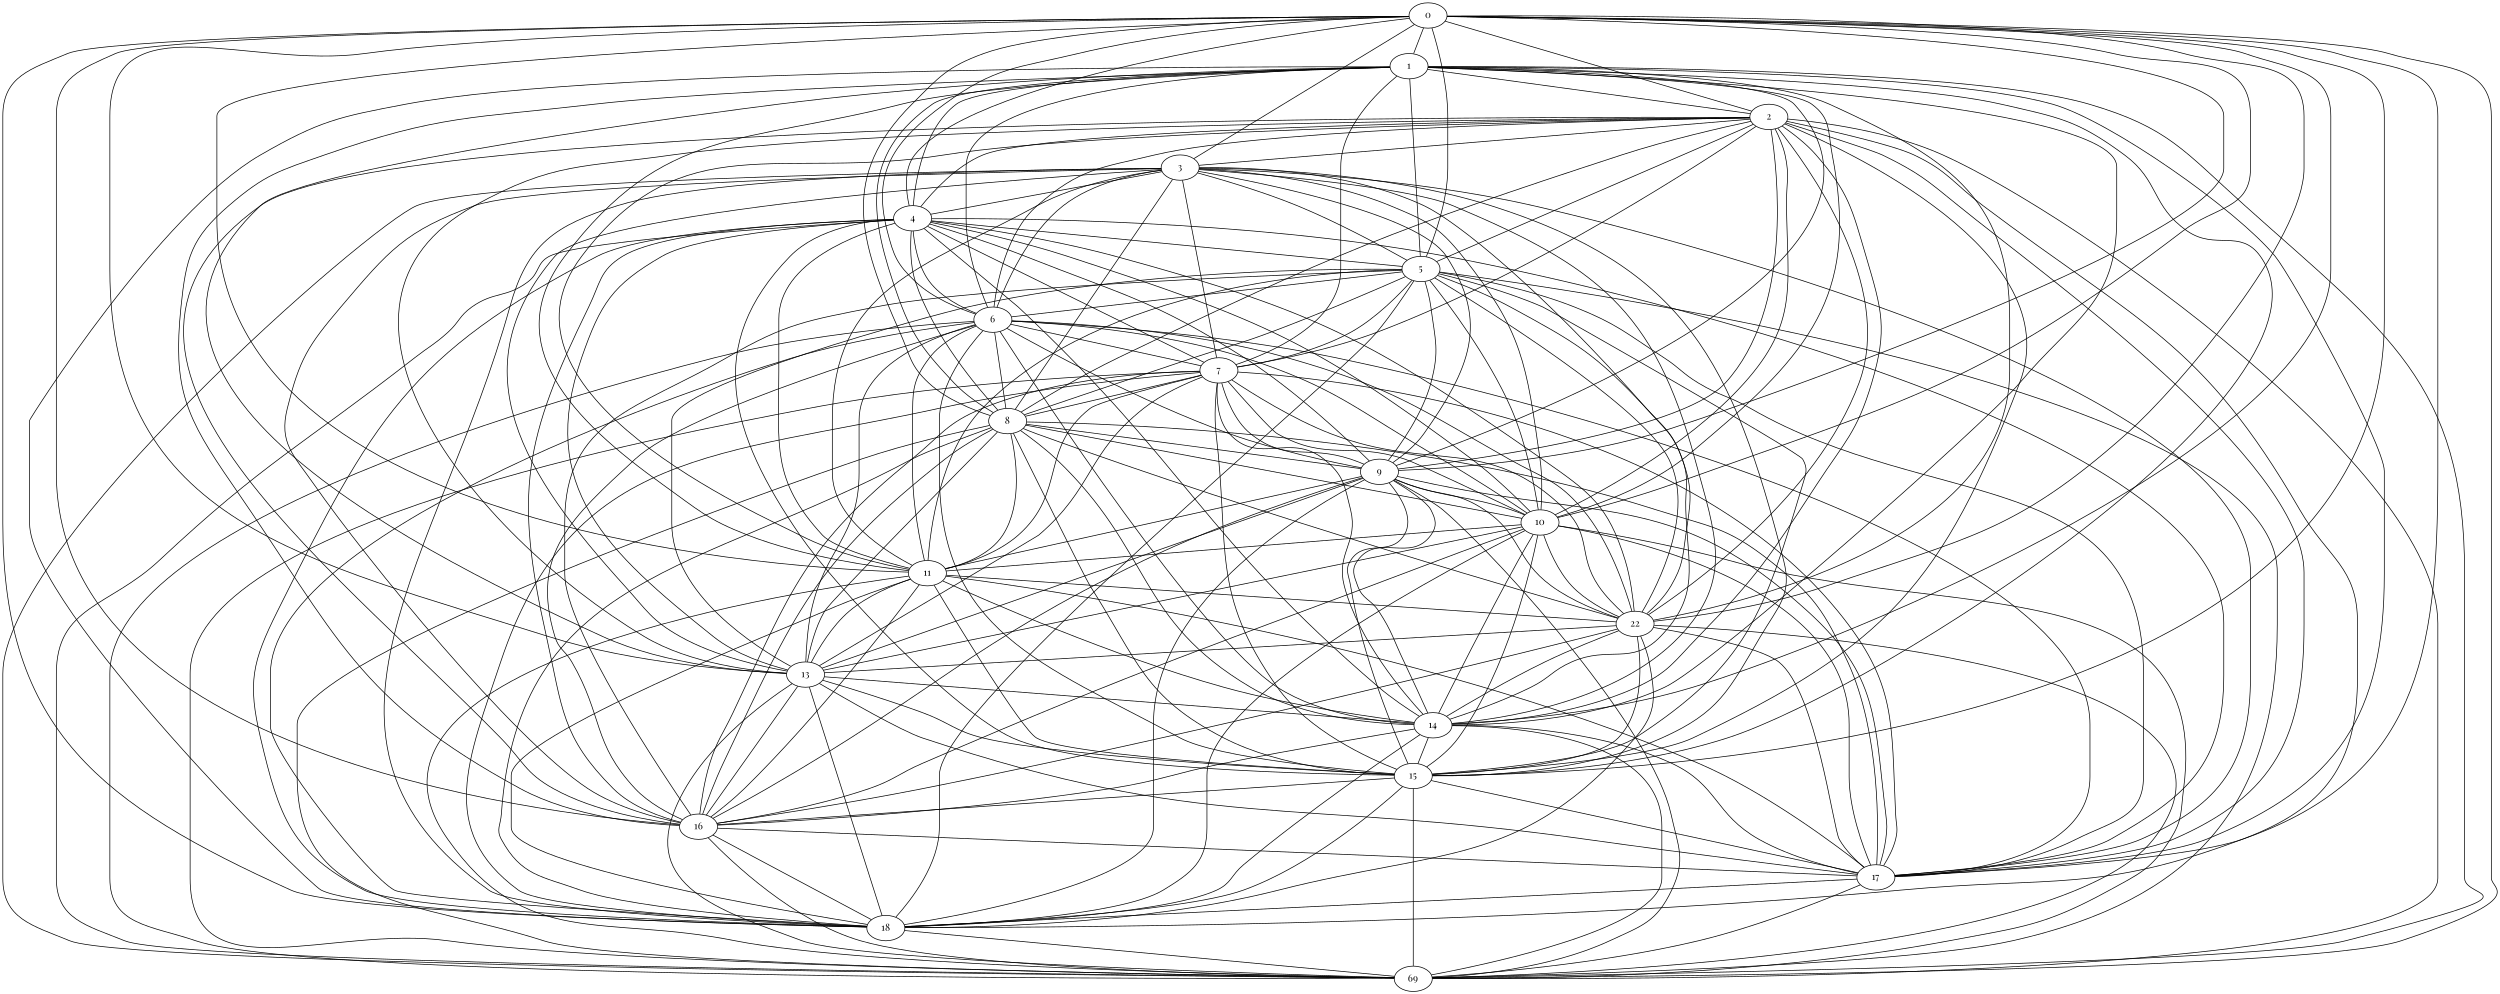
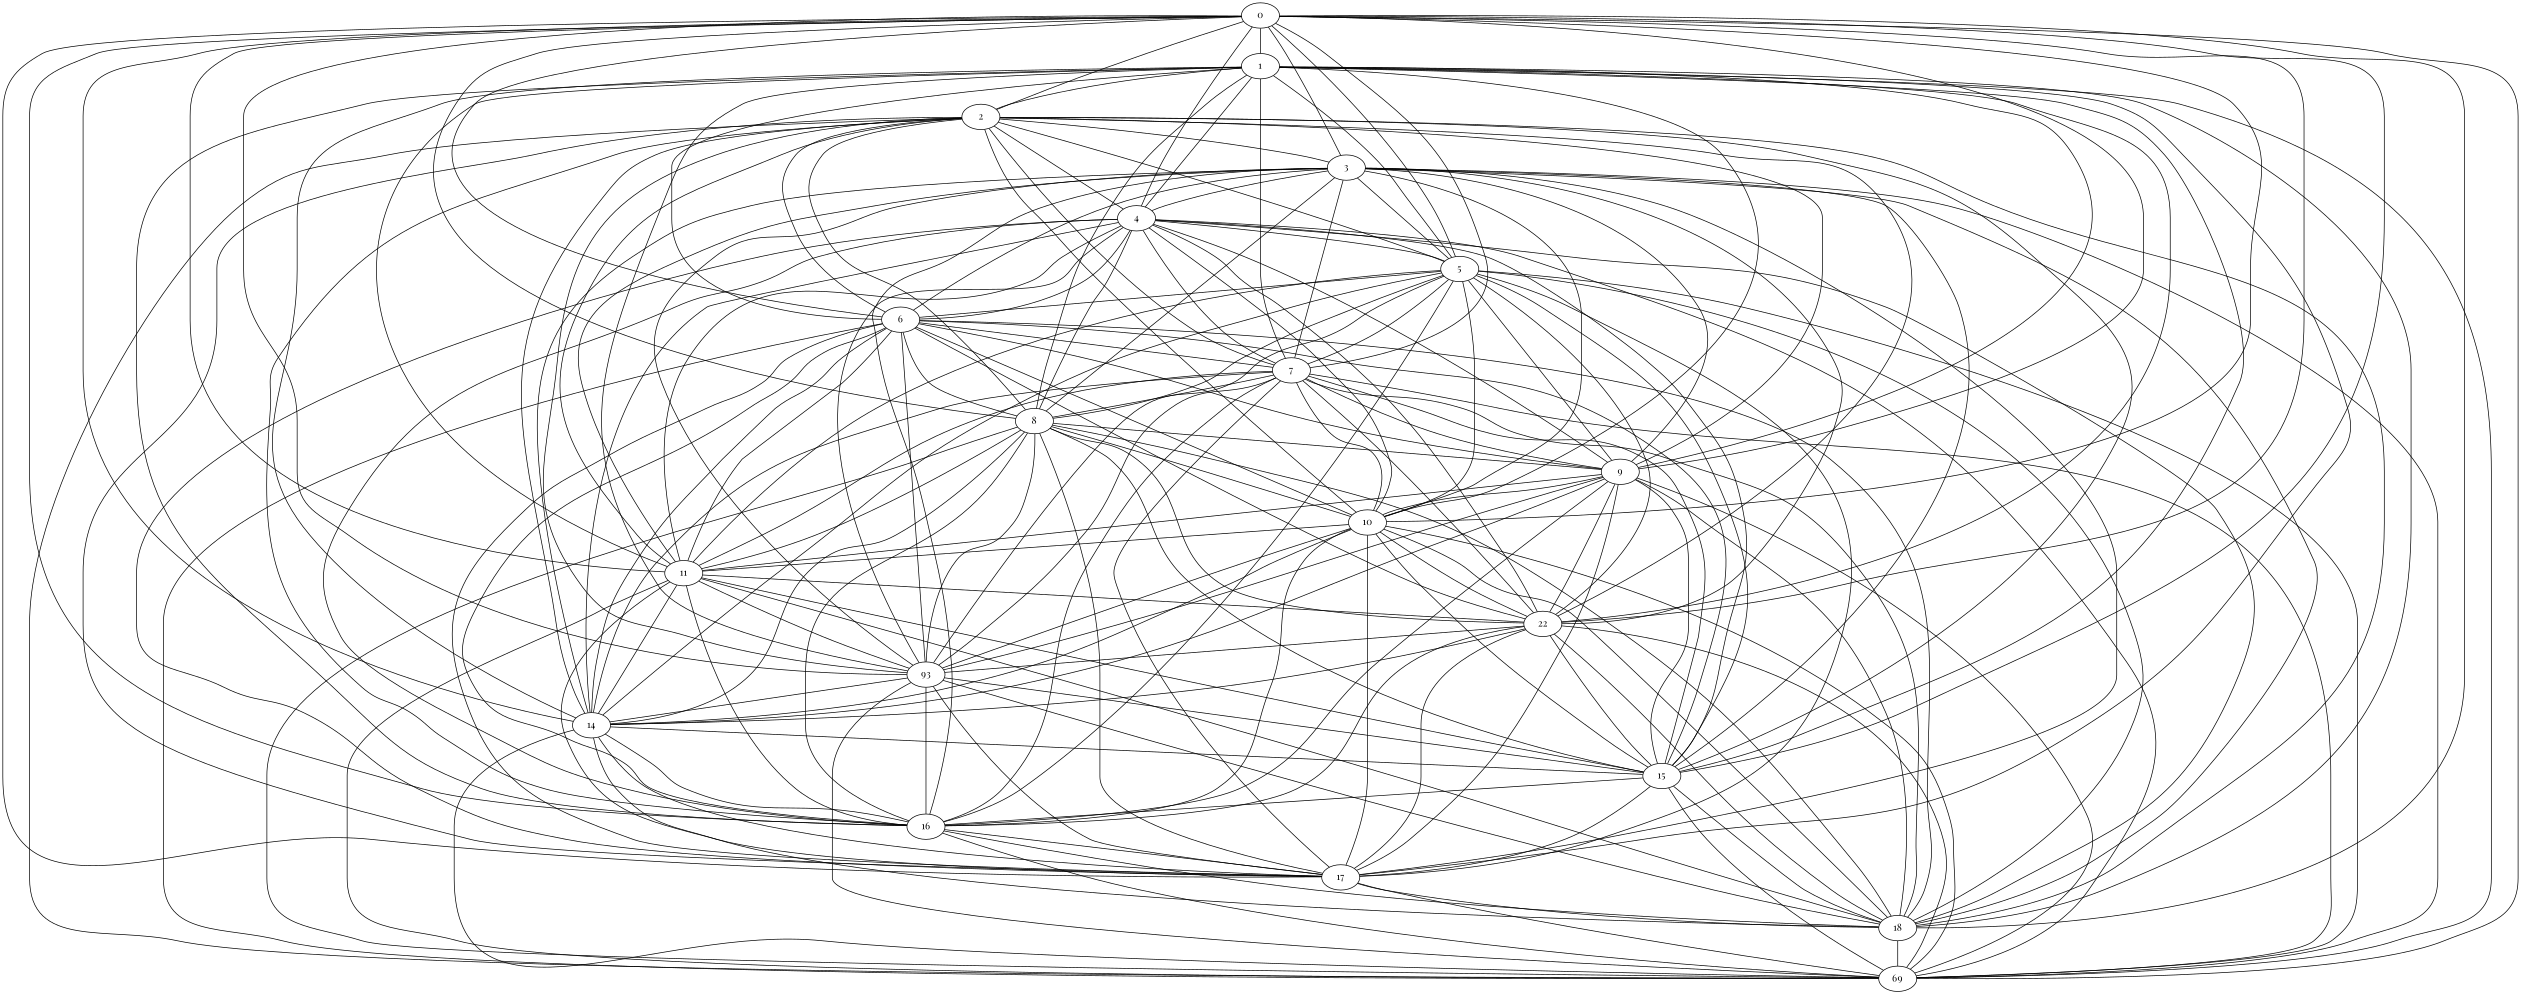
none -> (1470, 214)
(806, 675) -> (926, 675)
